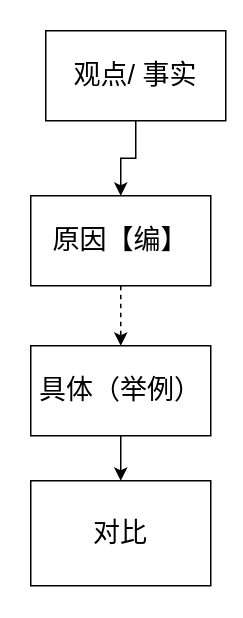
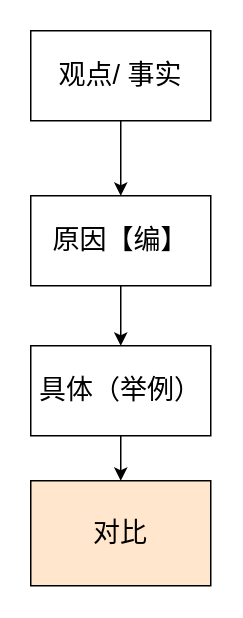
(136, 76) -> (121, 76)
(121, 310) -> (121, 310)
(121, 533) -> (121, 533)
